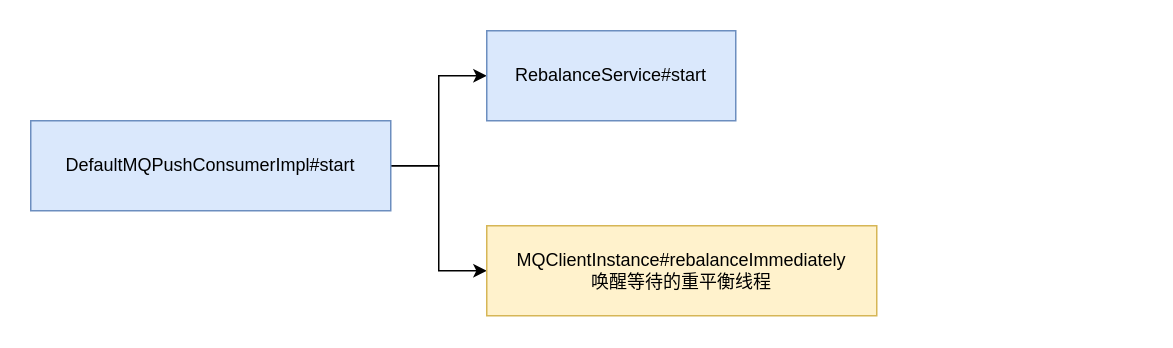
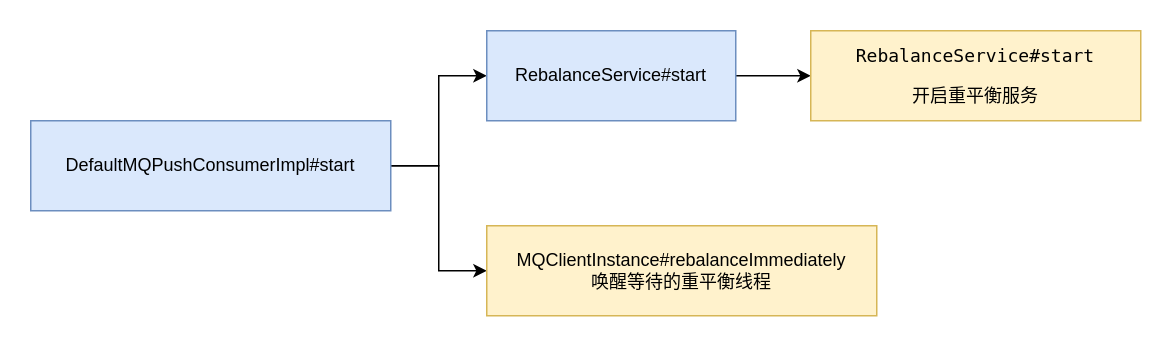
none -> (768, 76)
none -> (976, 76)
